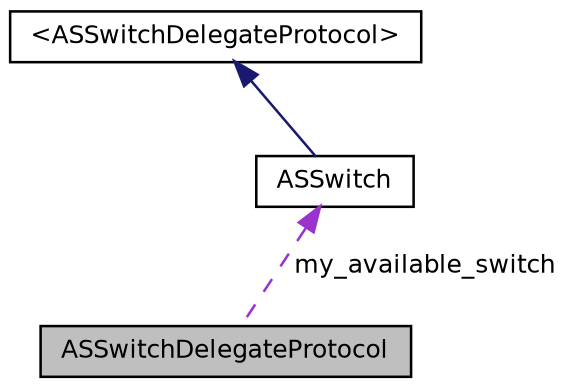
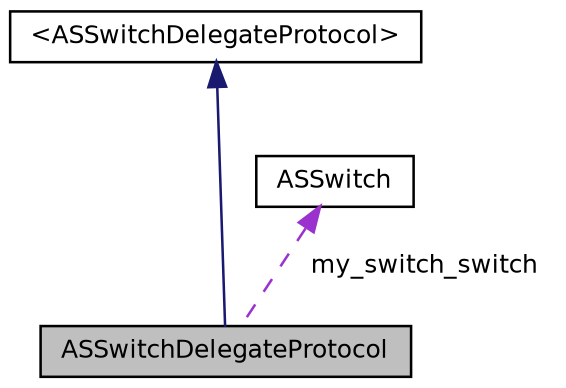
(284, 119) -> (221, 207)
(421, 266) -> (421, 266)
